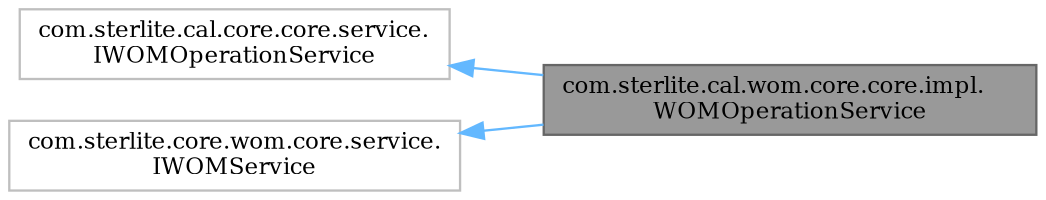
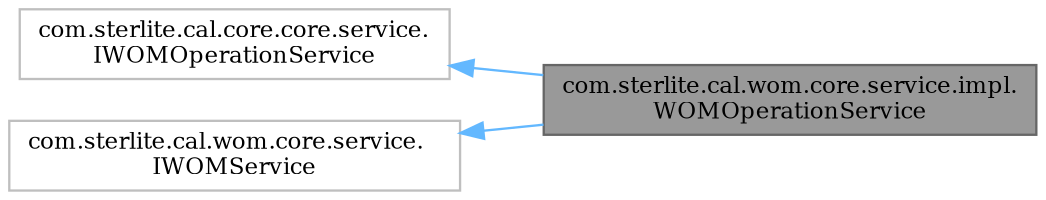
(790, 100) -> (790, 100)
(235, 156) -> (235, 156)
